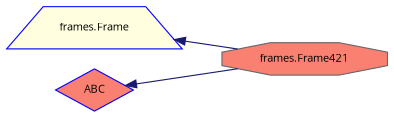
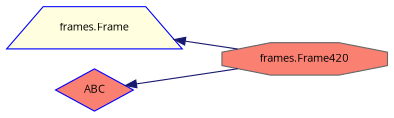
(305, 59) -> (305, 59)
